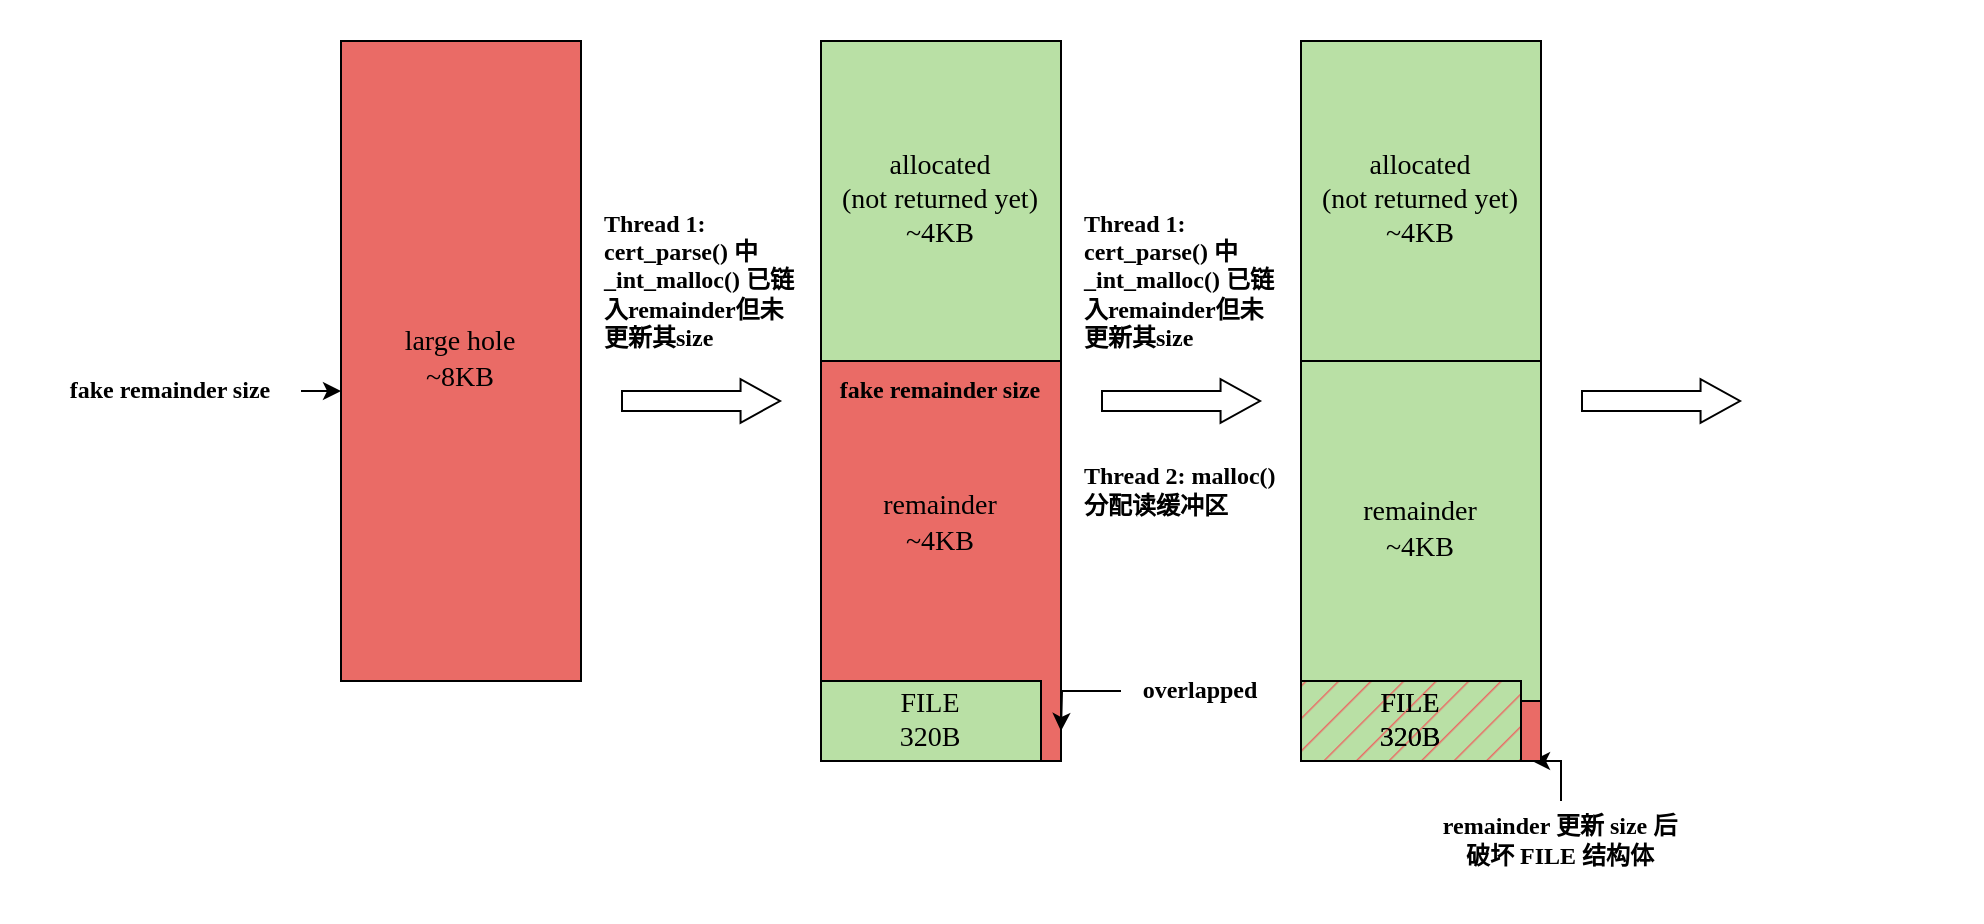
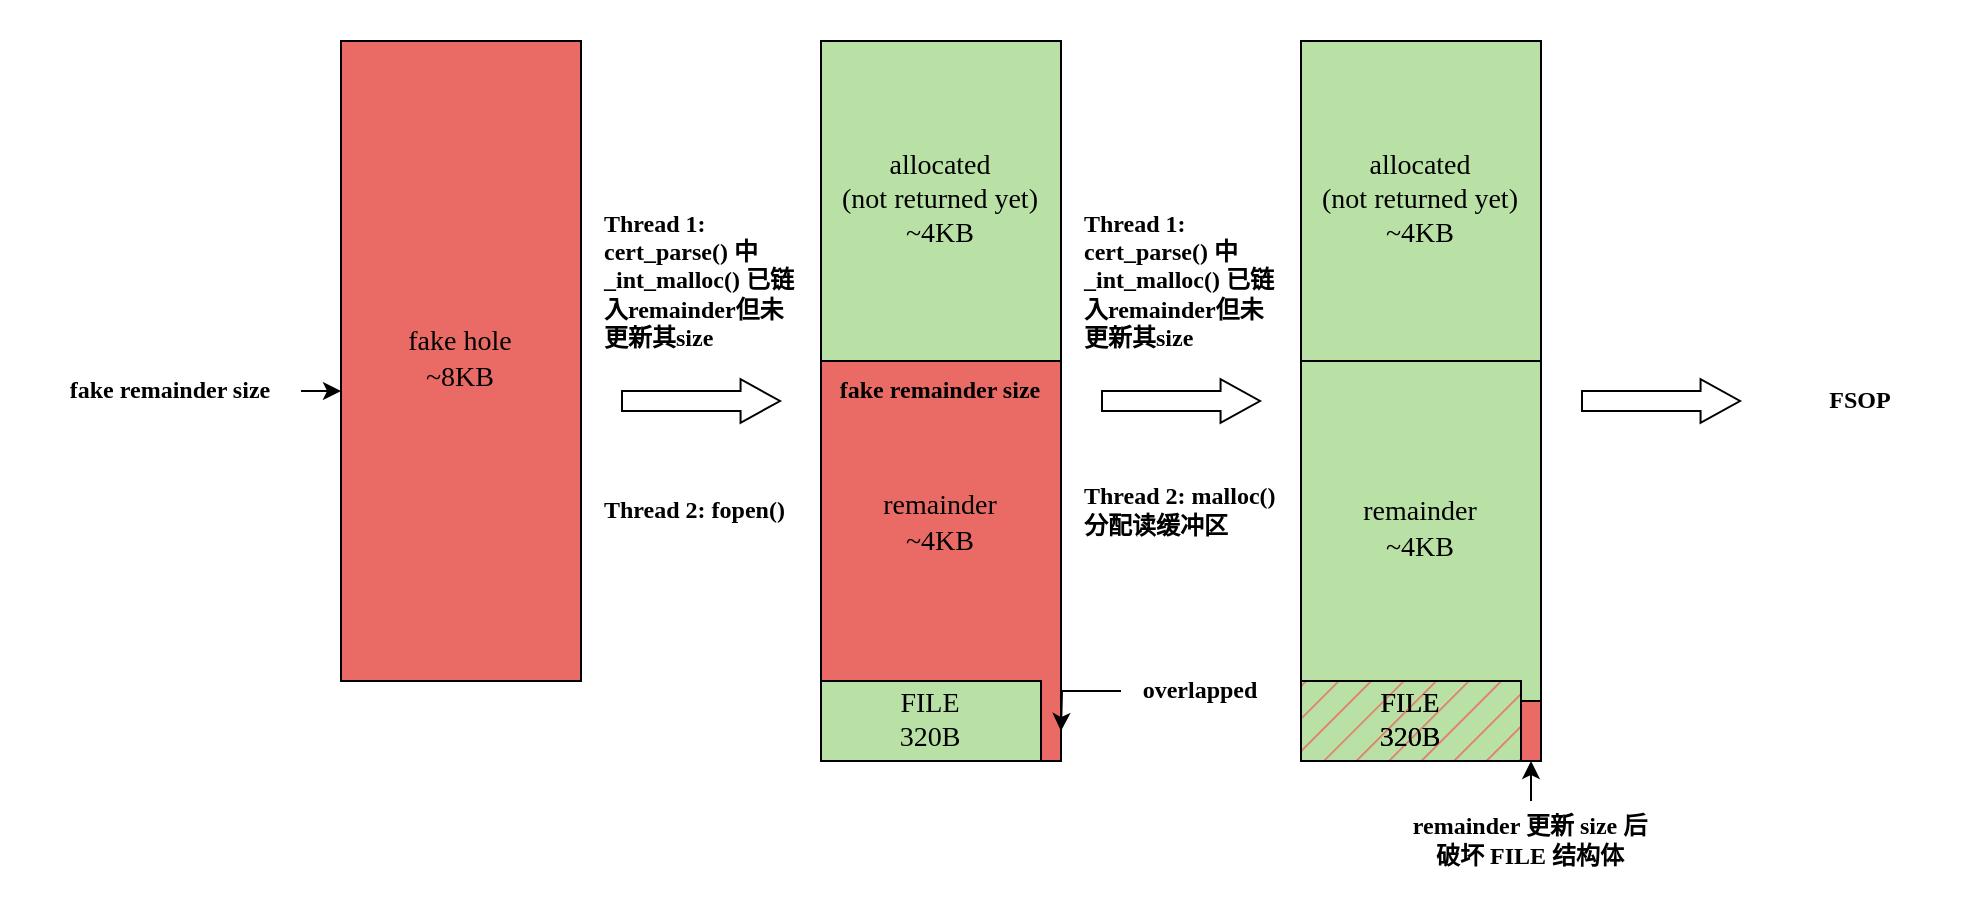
(461, 361) -> (461, 361)
none -> (1861, 401)
(1181, 491) -> (1181, 511)
none -> (701, 511)
(1561, 841) -> (1531, 841)
